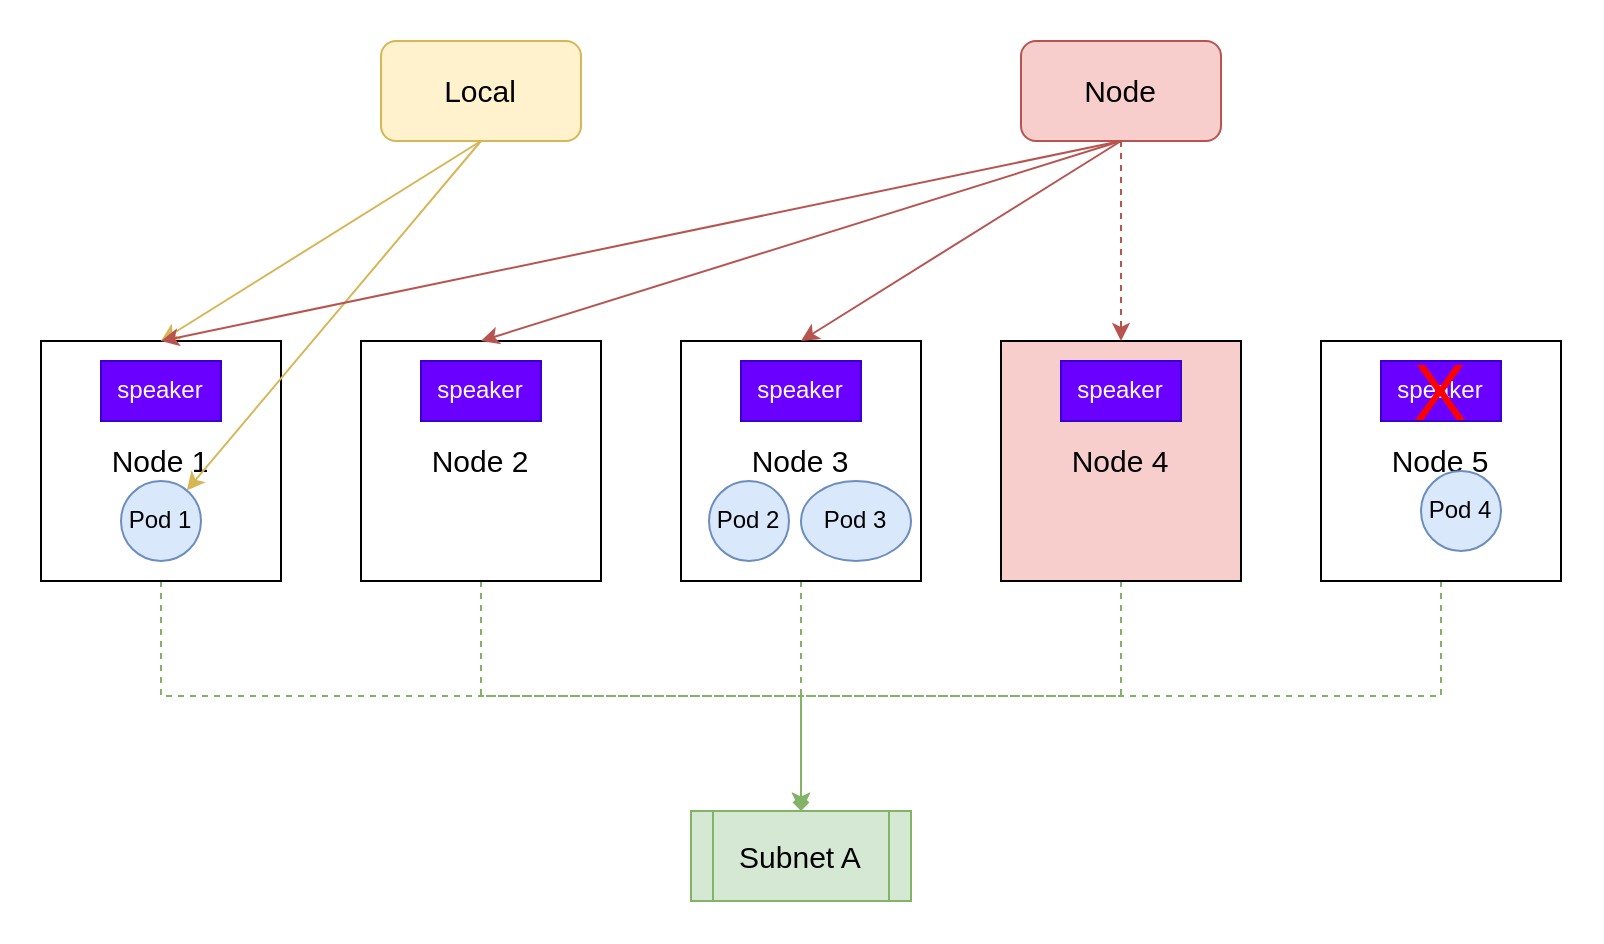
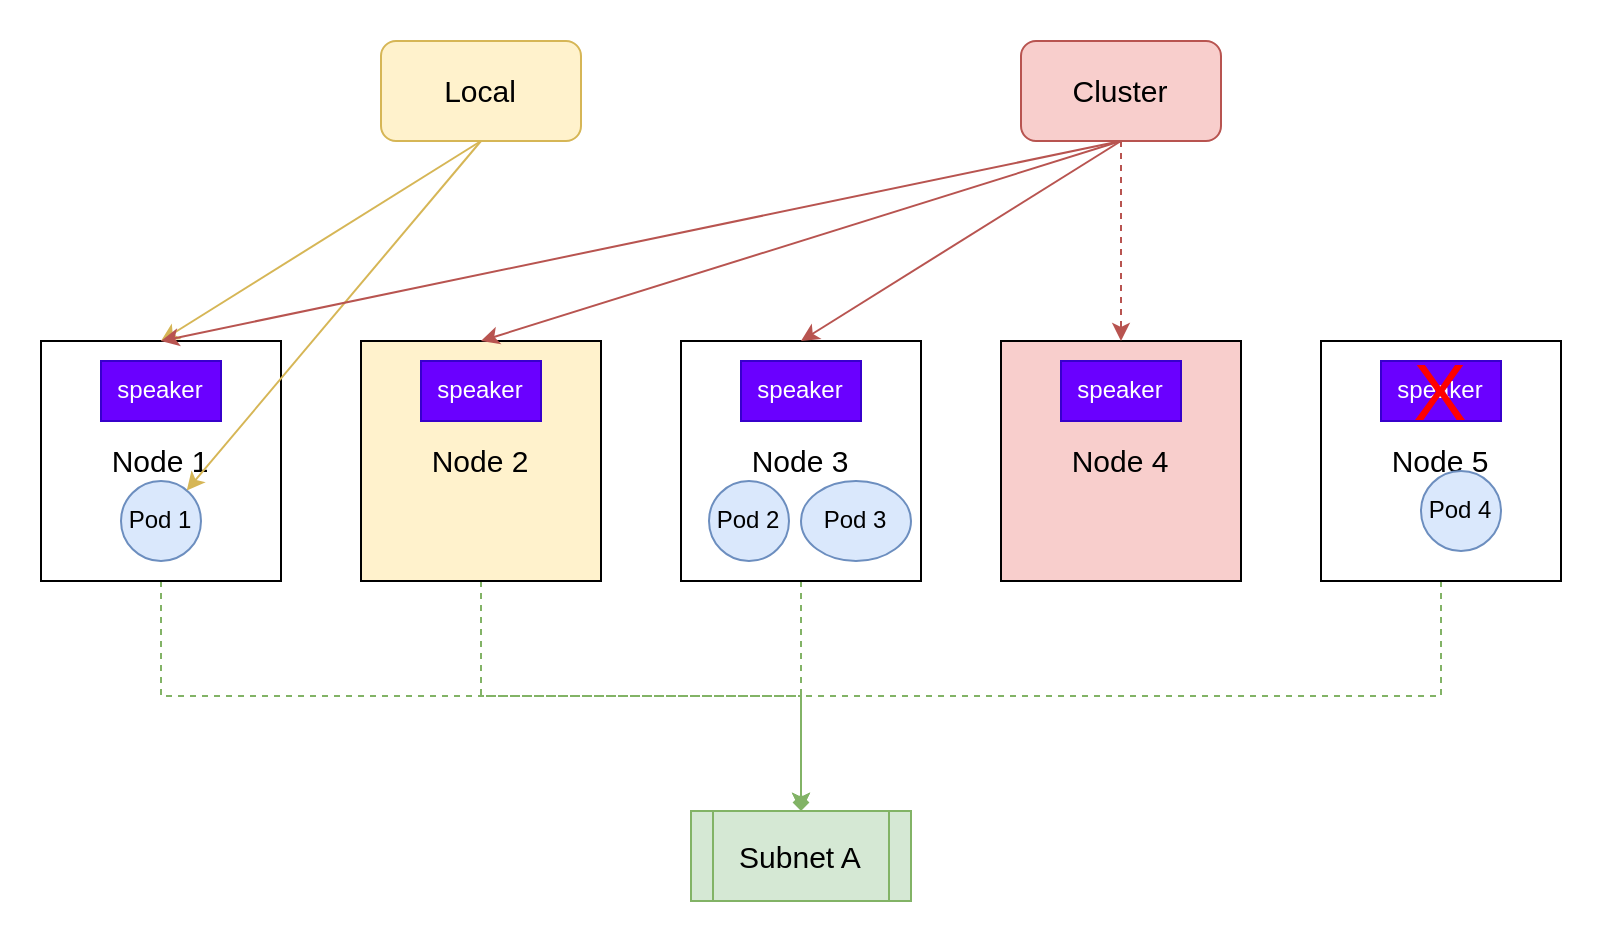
(1121, 91) -> (1121, 91)
(481, 461) -> (481, 461)
(1121, 636) -> none
